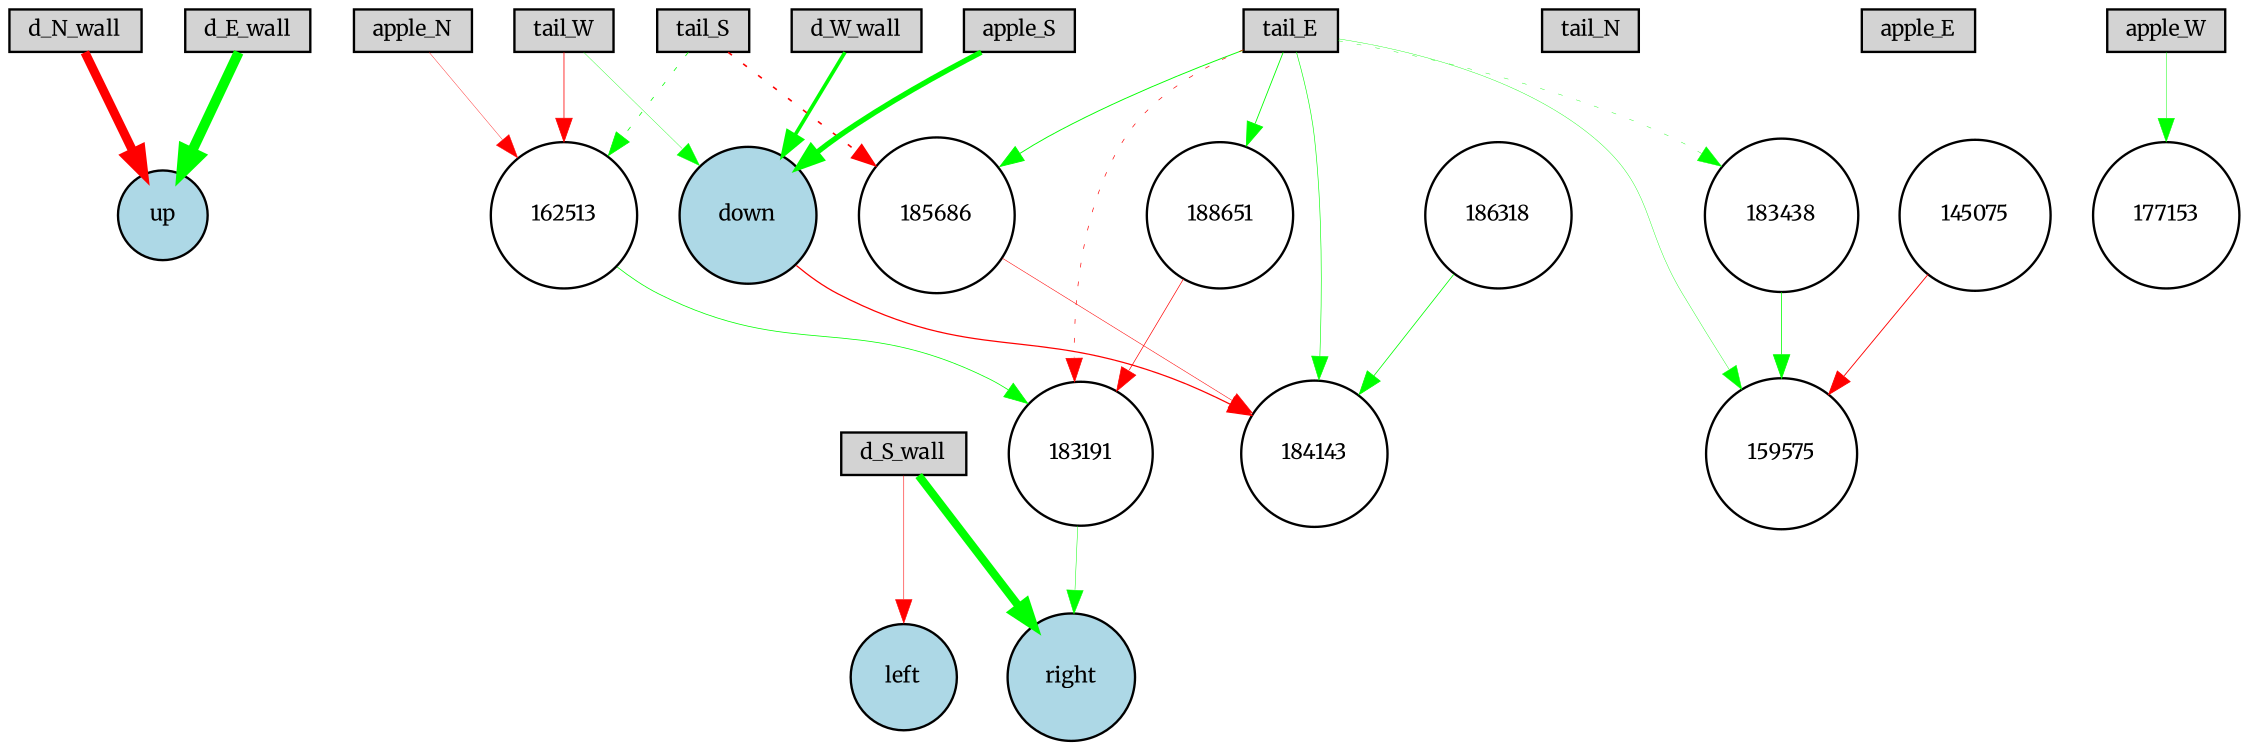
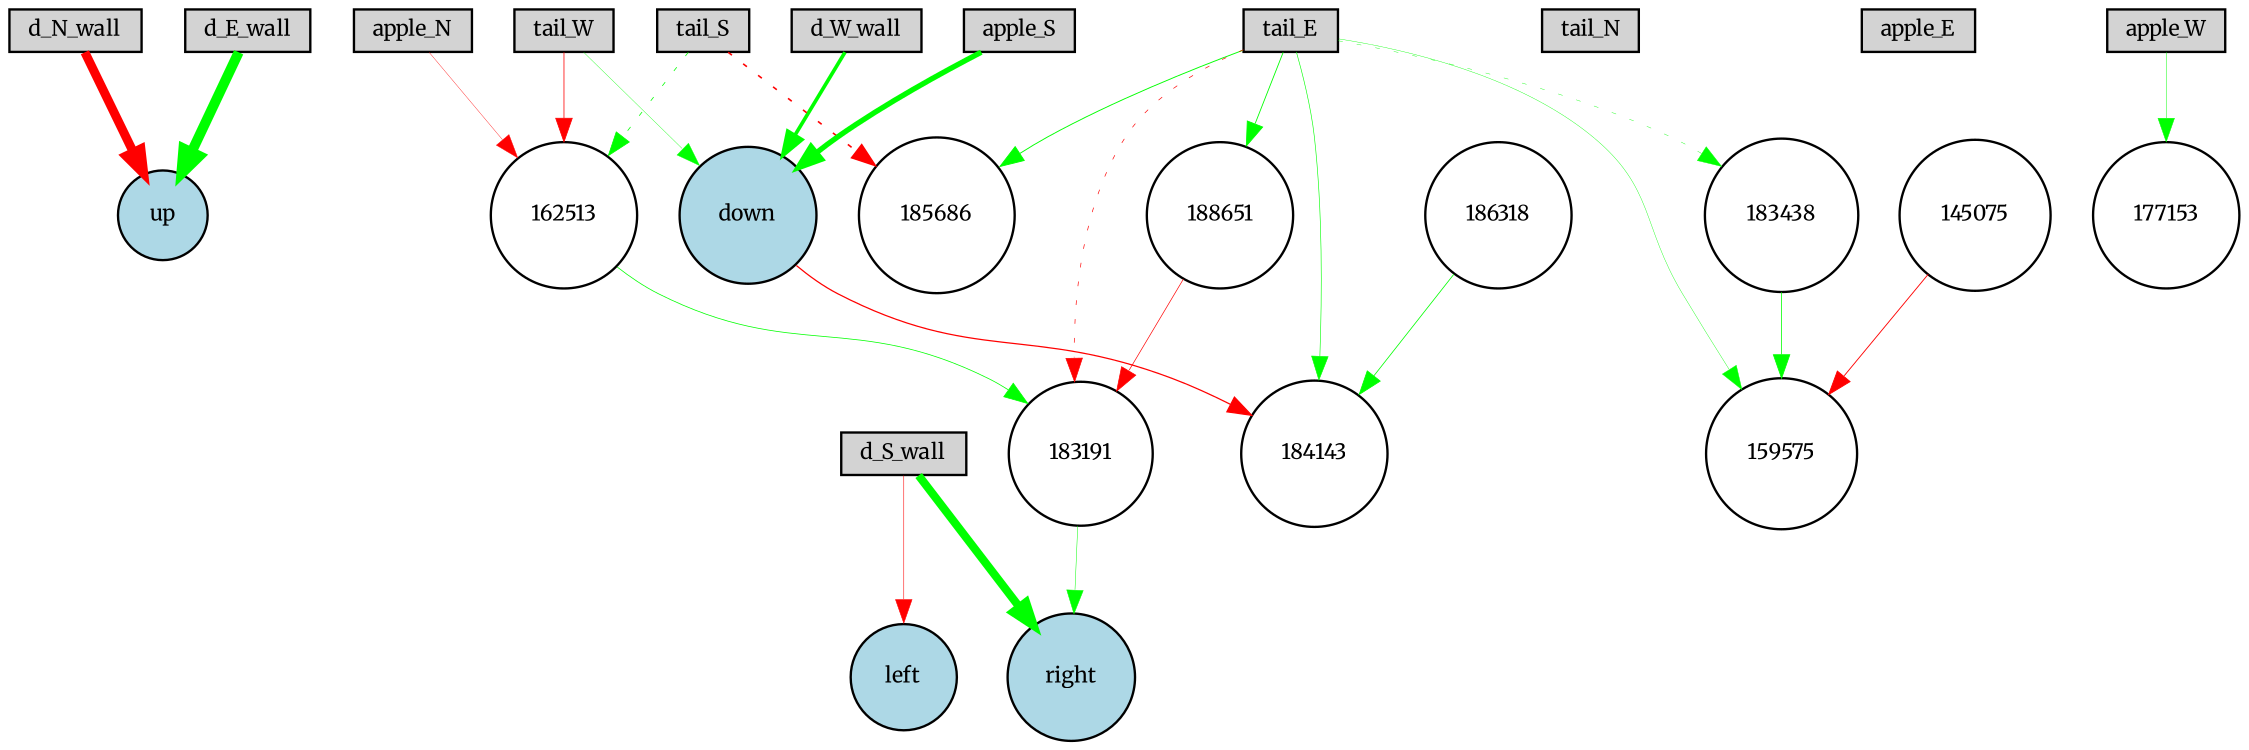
(1117, 329) -> none
